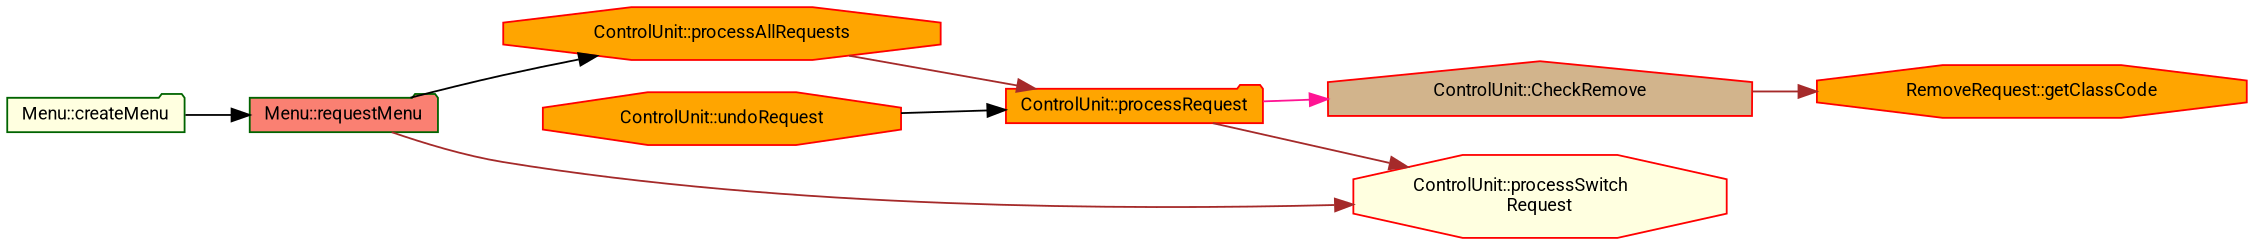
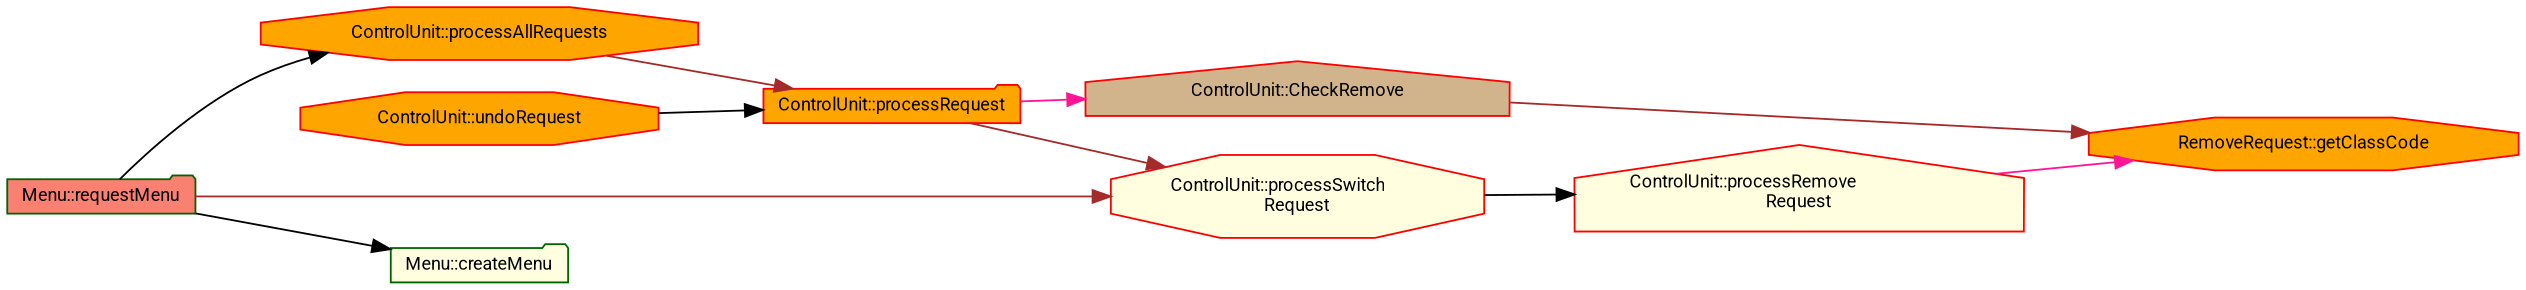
(208, 115) -> (284, 230)
none -> (1799, 193)
